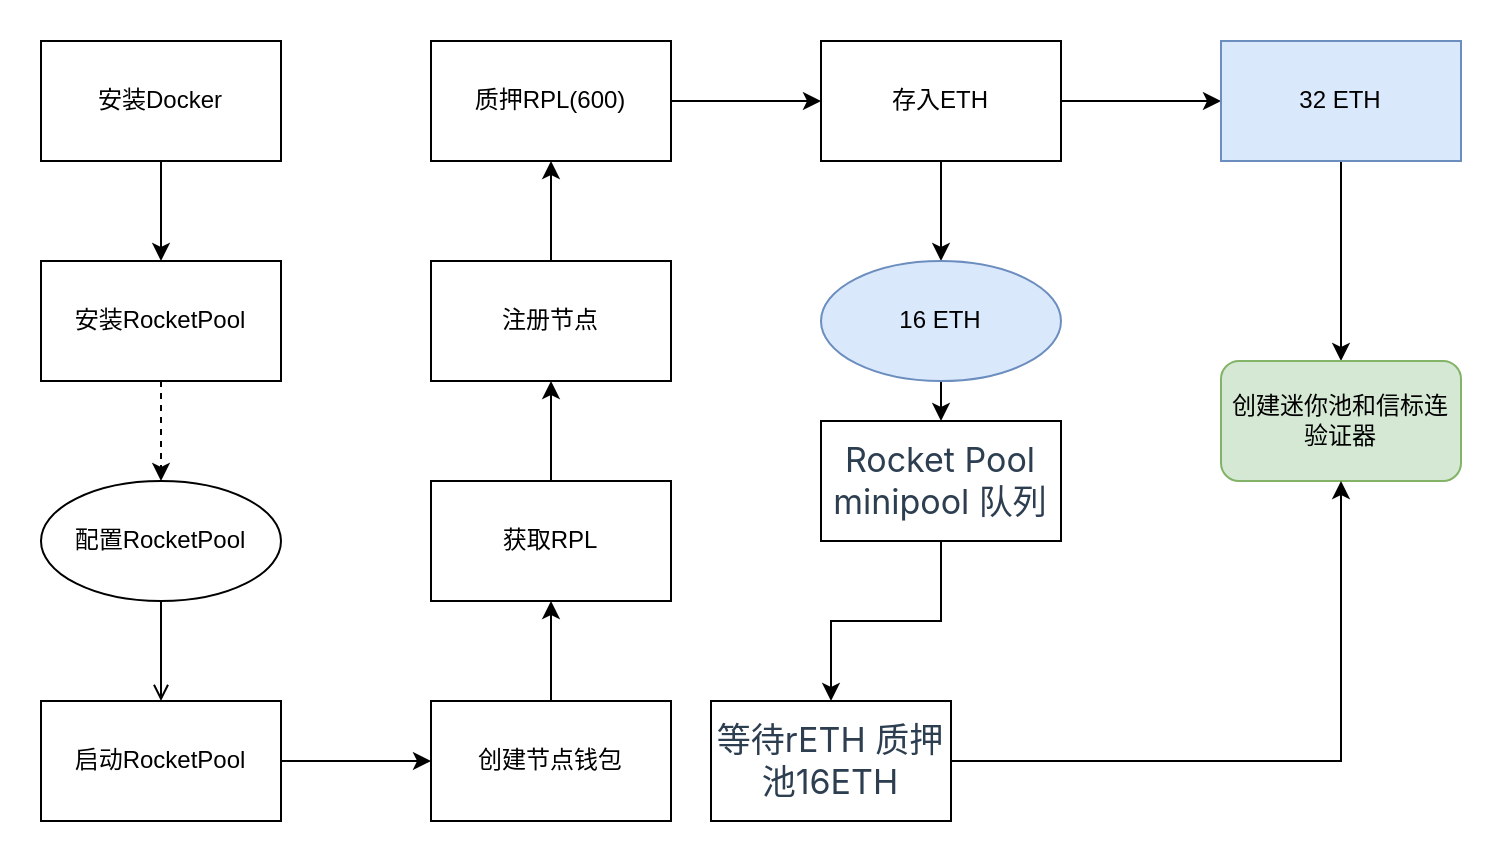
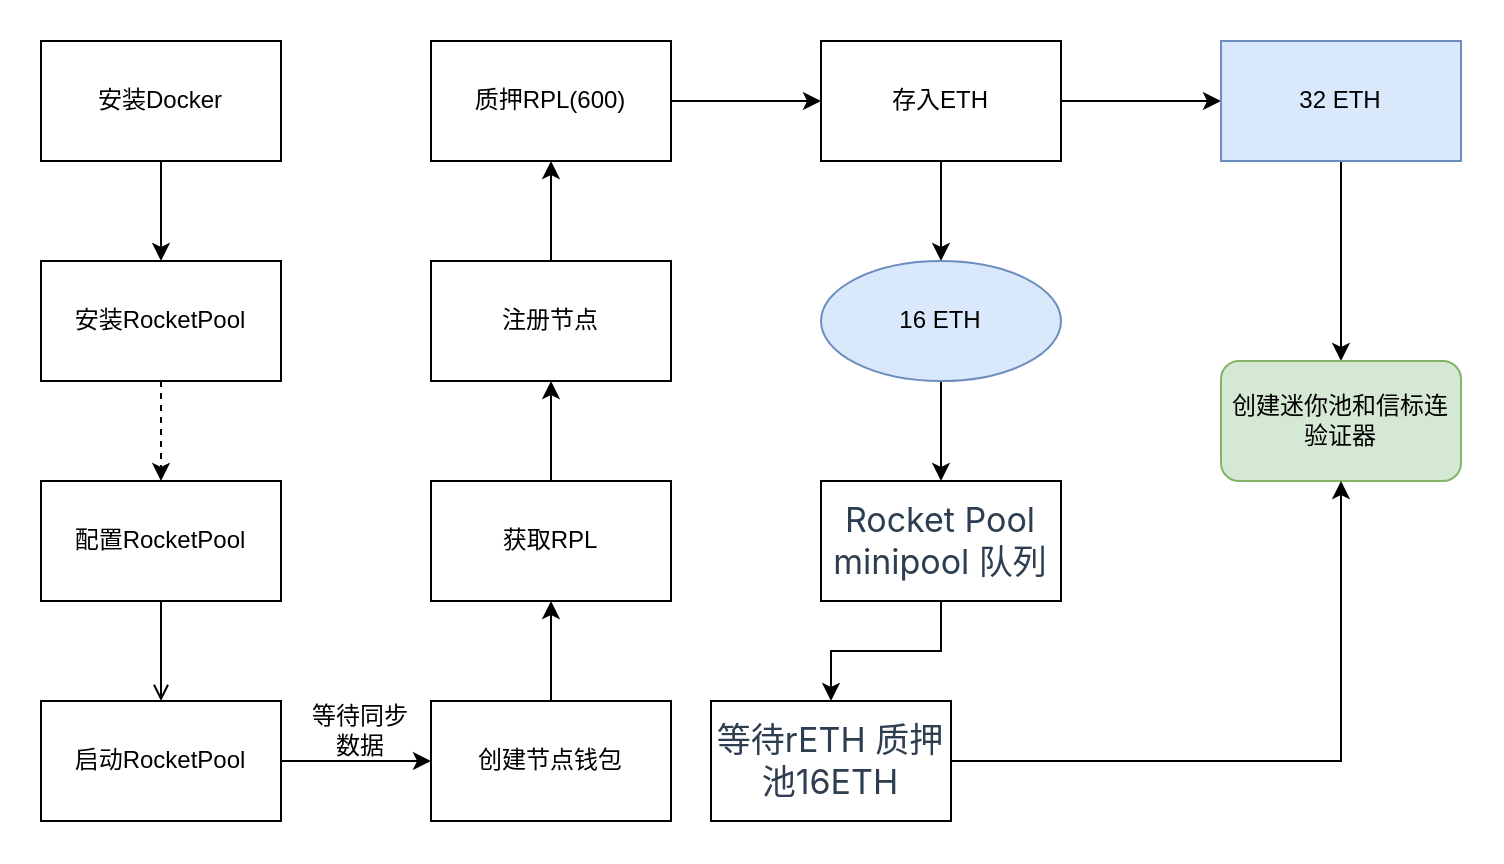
(941, 481) -> (941, 541)
(161, 541) -> (161, 541)
none -> (361, 731)
